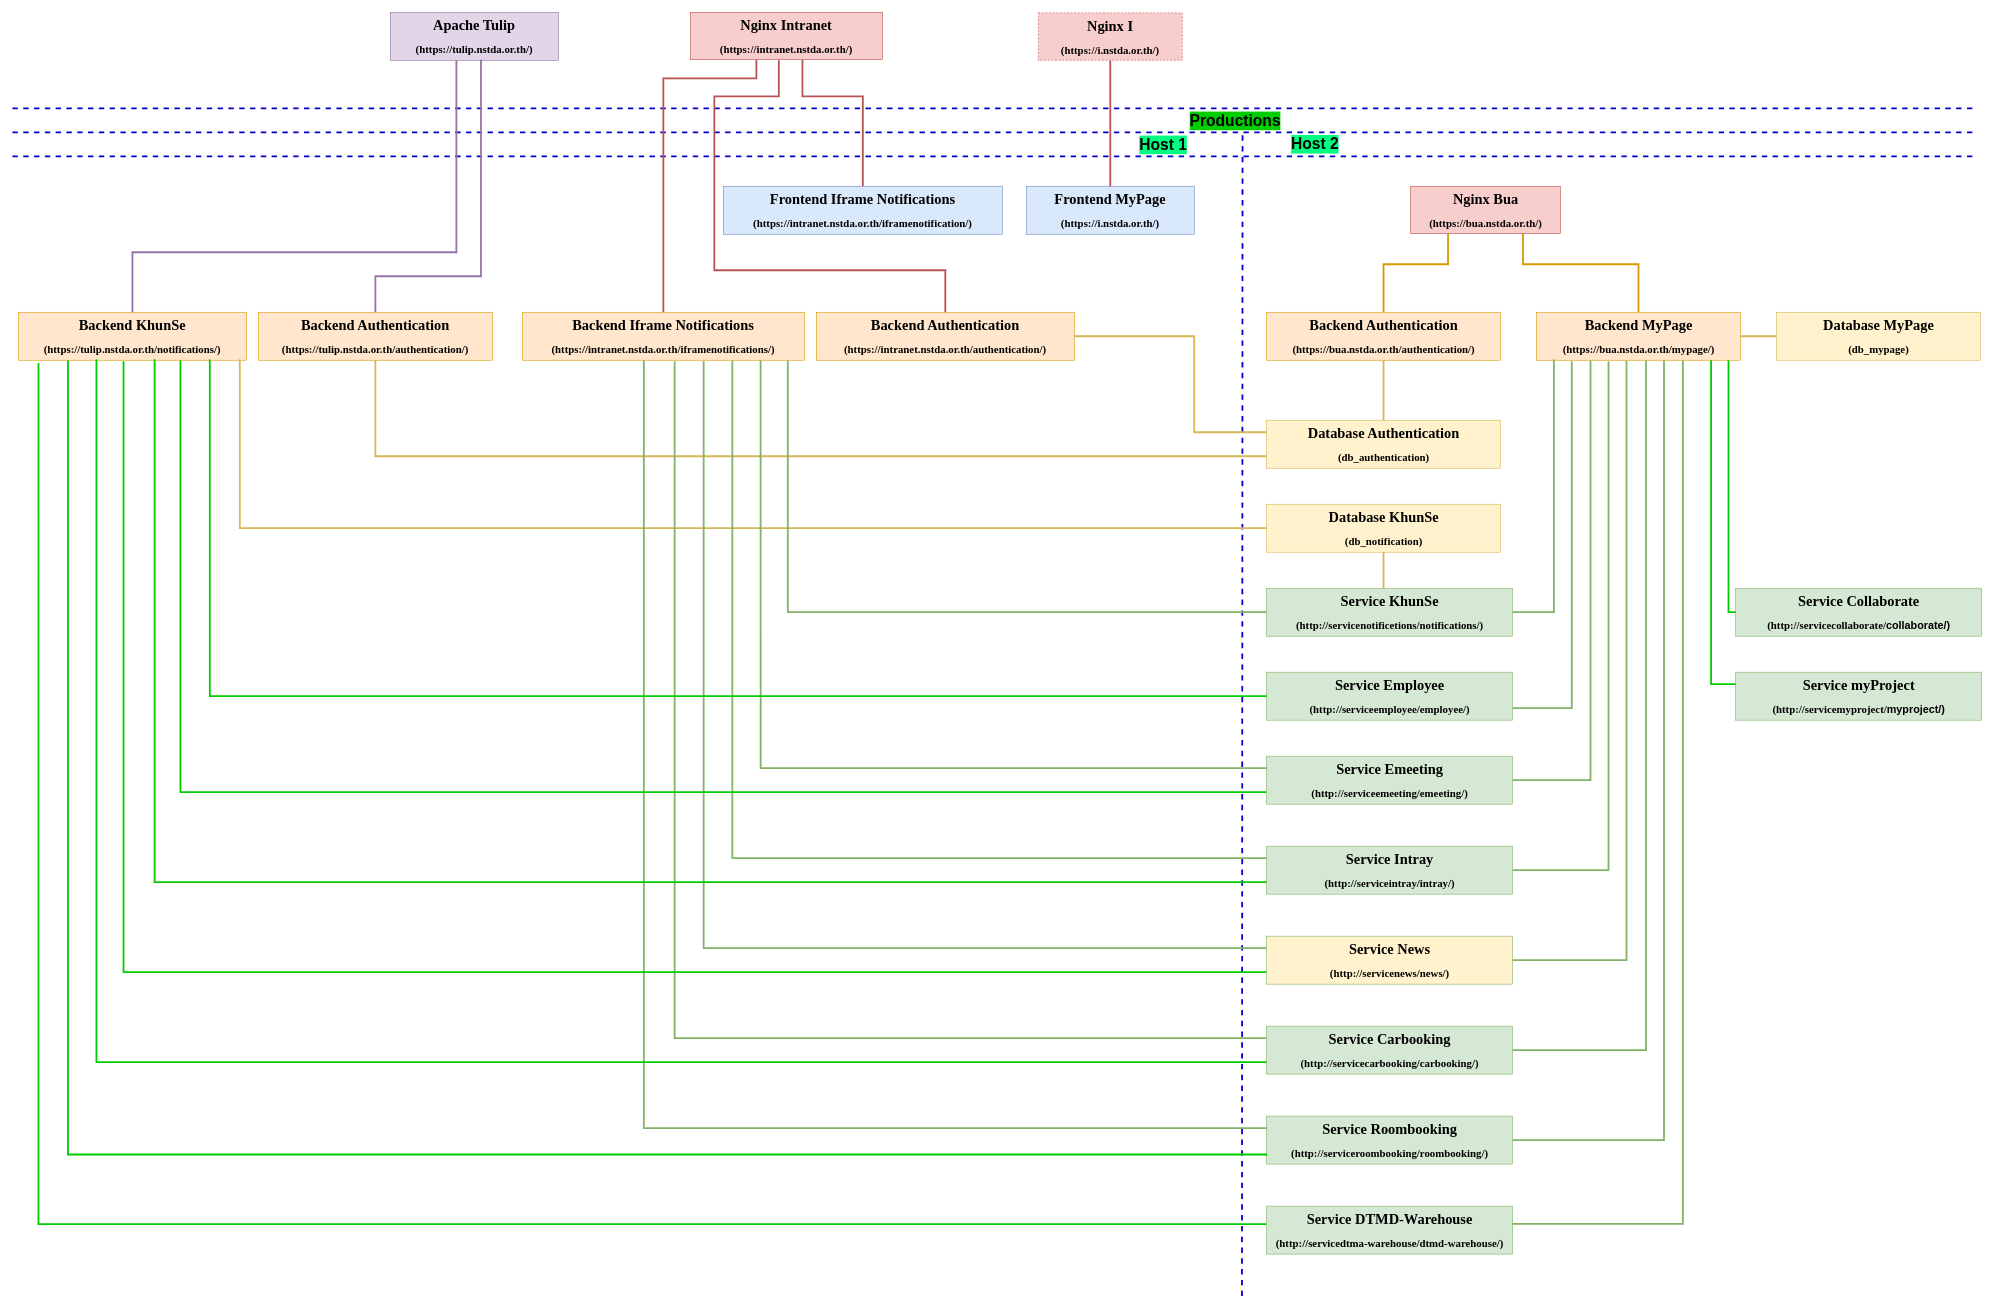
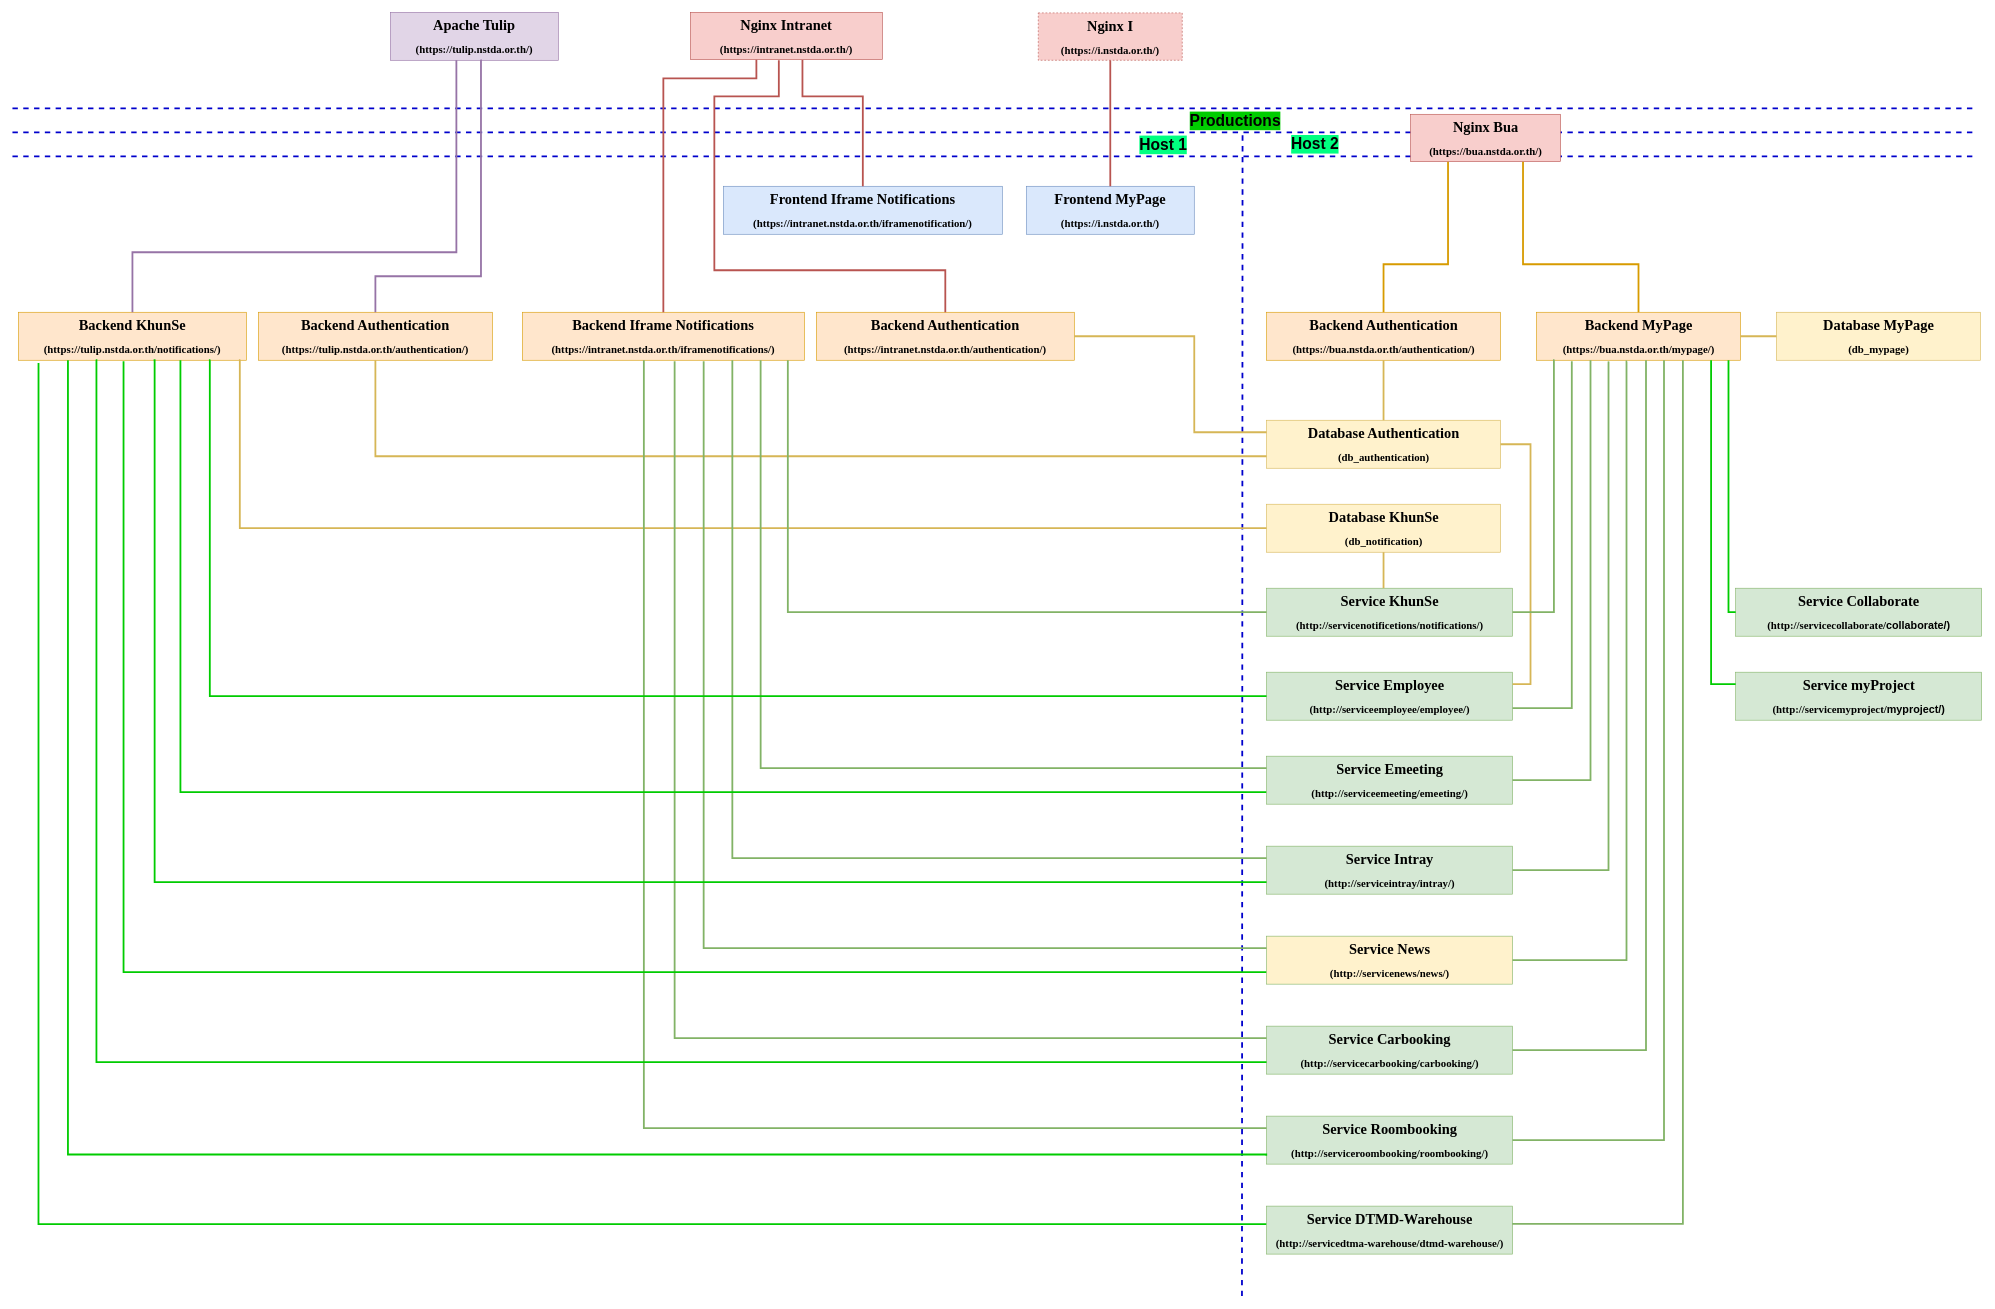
(1486, 210) -> (1486, 138)
none -> (1531, 558)
